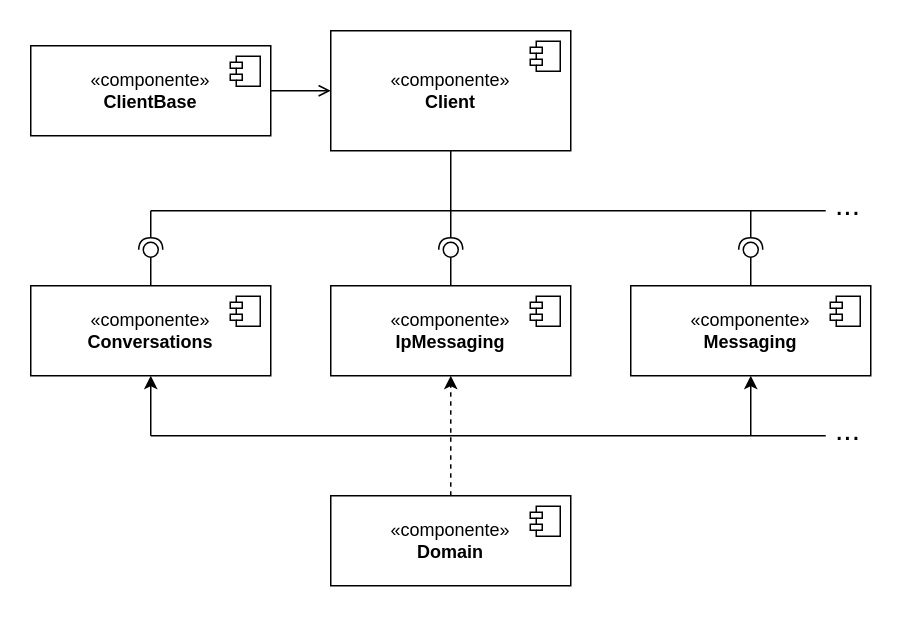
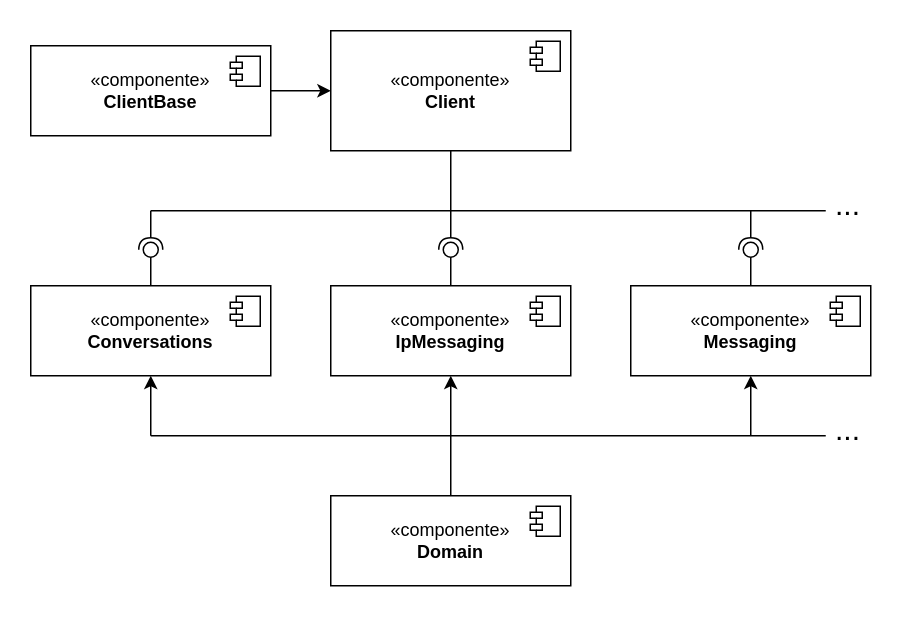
(321, 91) -> (319, 91)
(451, 440) -> (451, 440)
